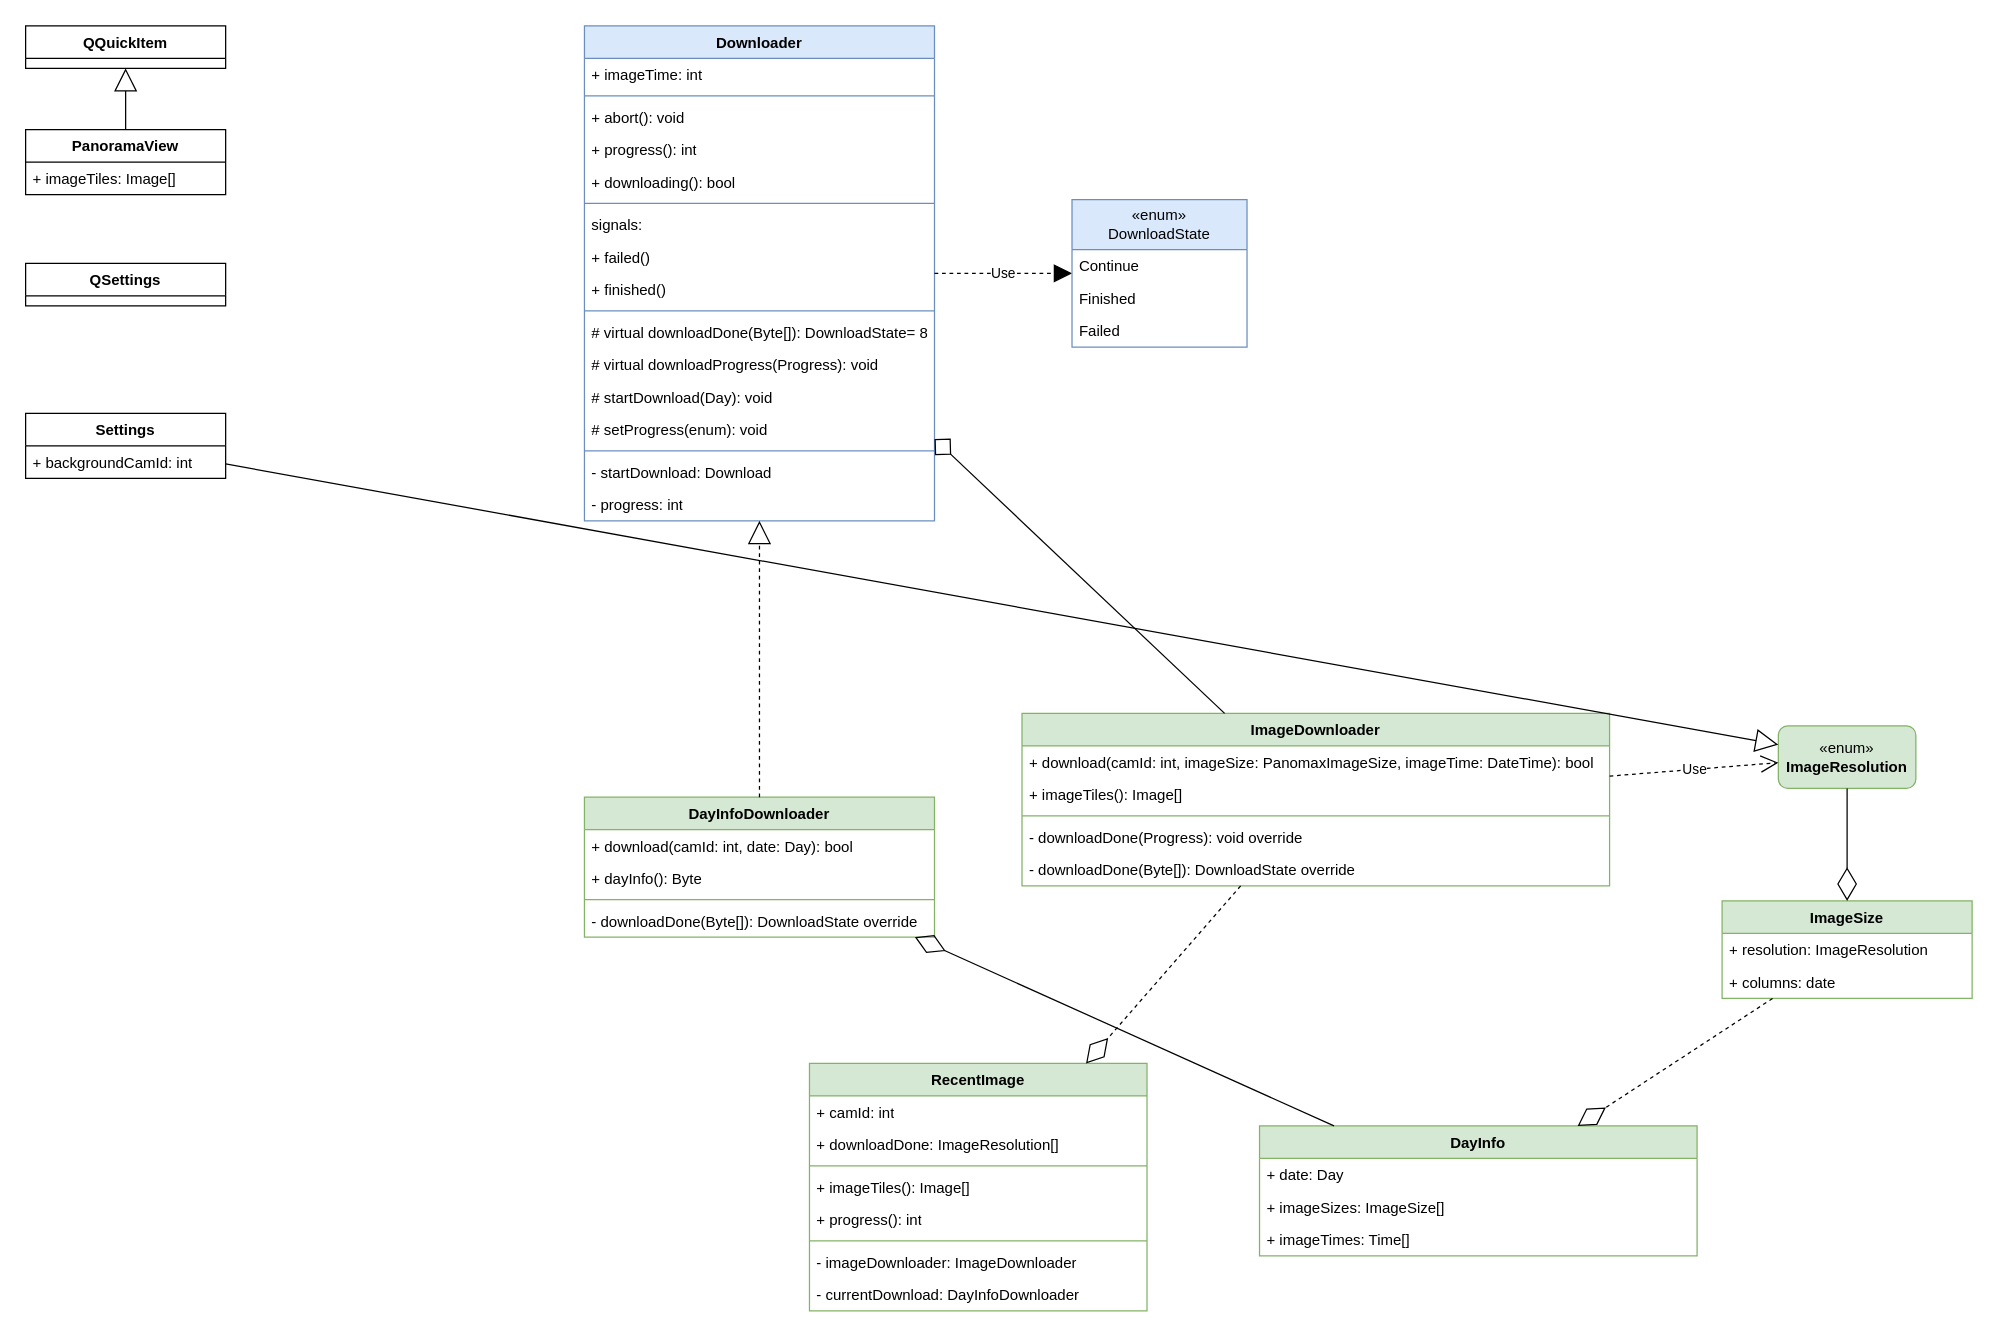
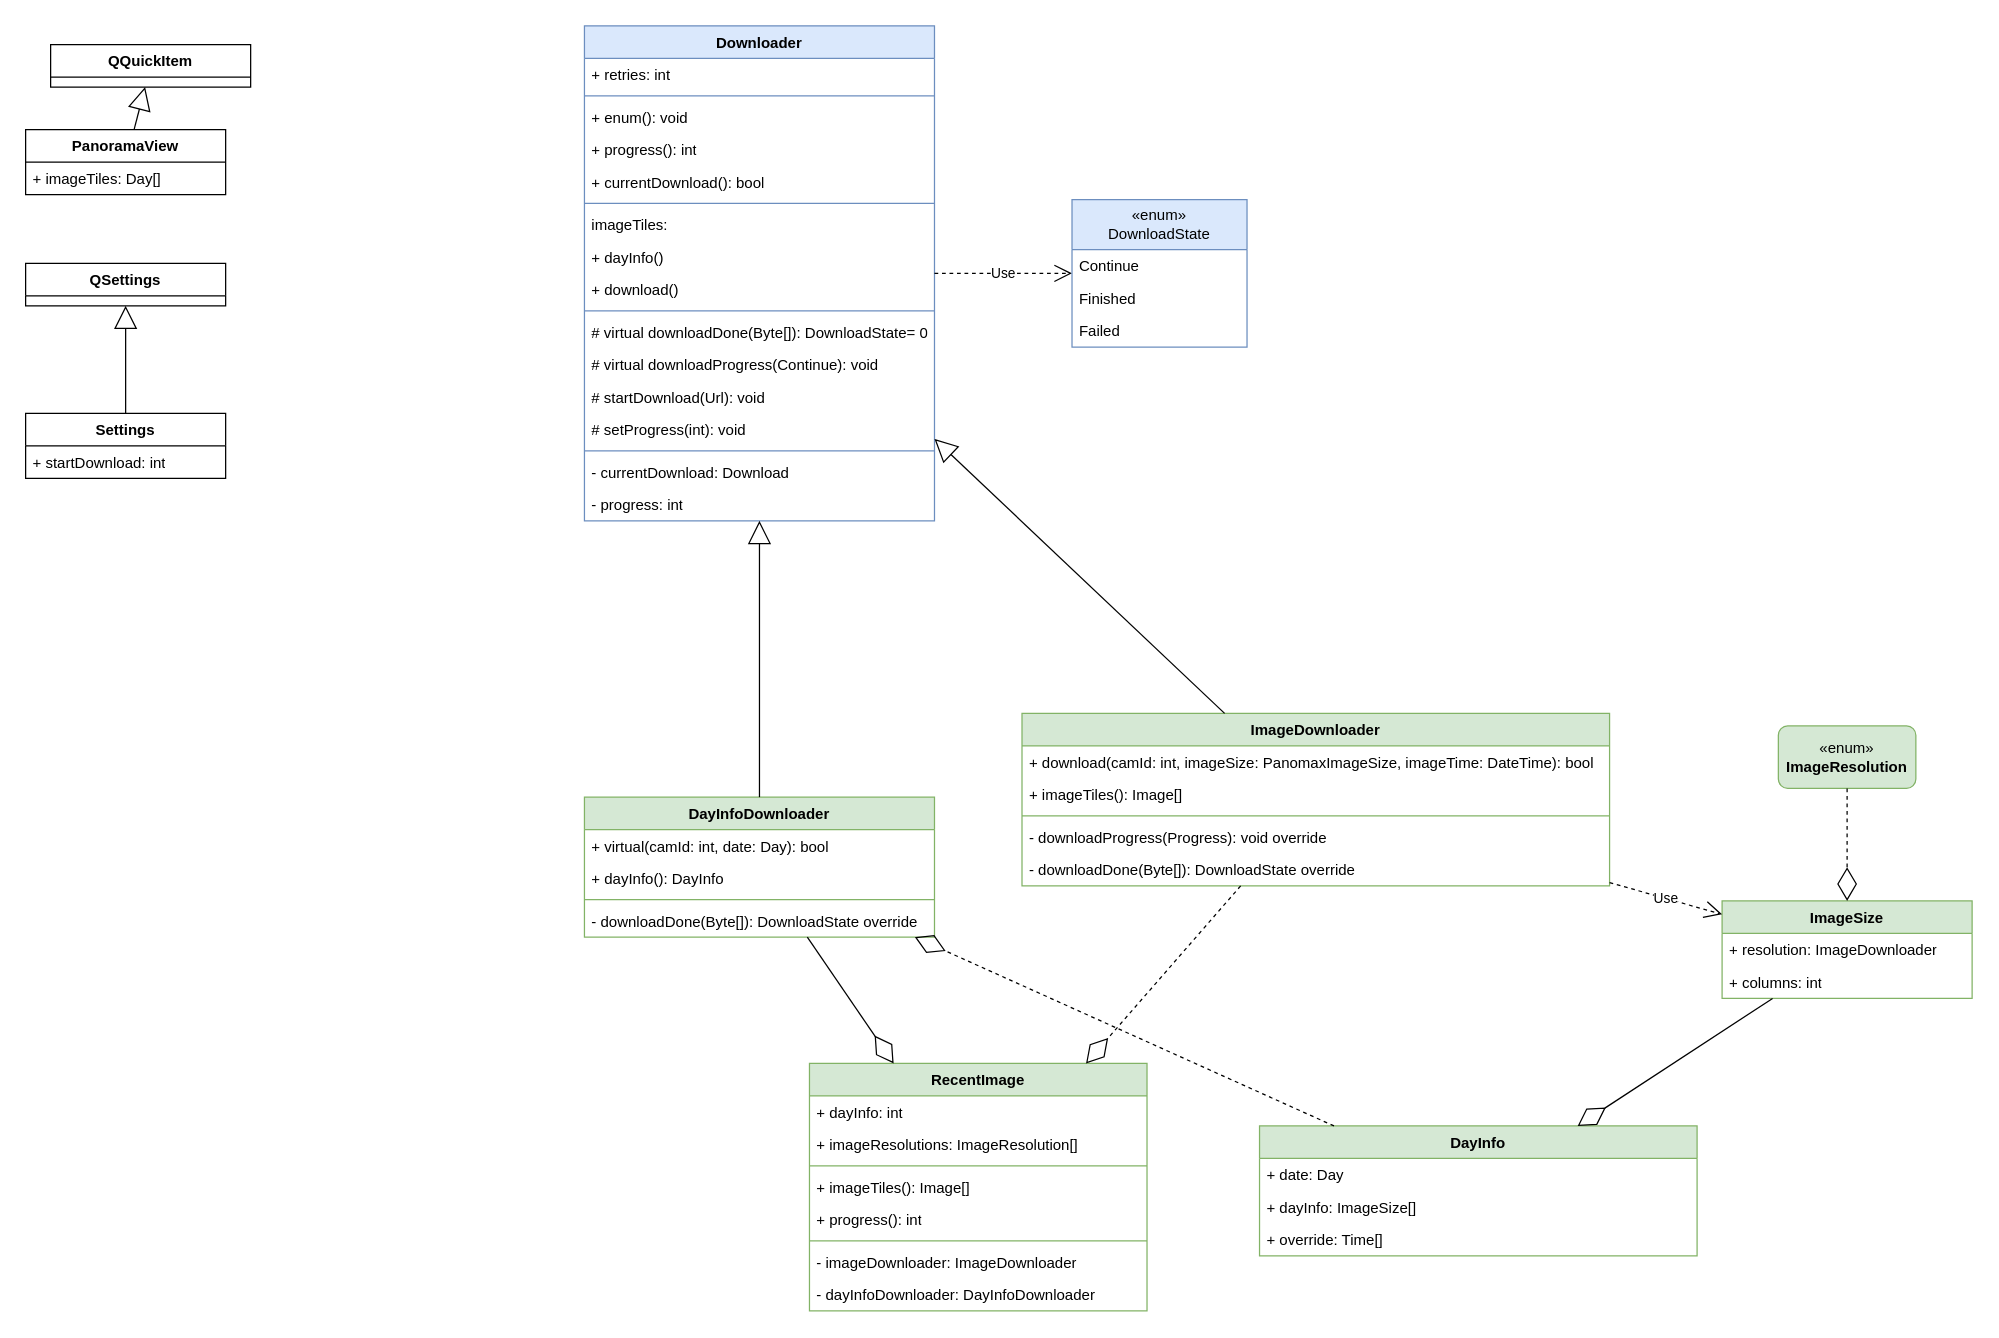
(126, 47) -> (151, 66)
(647, 76) -> (641, 76)
(647, 118) -> (643, 118)
(110, 180) -> (101, 180)
(668, 183) -> (687, 183)
(620, 226) -> (630, 226)
(628, 258) -> (636, 258)
(1053, 273) -> (1060, 273)
(636, 291) -> (638, 291)
(761, 342) -> (761, 342)
(753, 366) -> (751, 366)
(691, 398) -> (689, 398)
(689, 431) -> (683, 431)
(951, 455) -> (952, 455)
(118, 463) -> (107, 463)
(687, 473) -> (696, 473)
(991, 602) -> (126, 371)
(759, 669) -> (759, 669)
(1693, 769) -> (1665, 898)
(1847, 829) -> (1847, 829)
(1180, 838) -> (1196, 838)
(732, 847) -> (726, 847)
(657, 880) -> (670, 880)
(1838, 951) -> (1839, 951)
(1785, 983) -> (1778, 983)
none -> (842, 987)
(1138, 1037) -> (1138, 1037)
(1687, 1054) -> (1687, 1054)
(859, 1113) -> (868, 1113)
(944, 1146) -> (957, 1146)
(1360, 1208) -> (1351, 1208)
(1339, 1241) -> (1333, 1241)
(958, 1296) -> (967, 1296)
